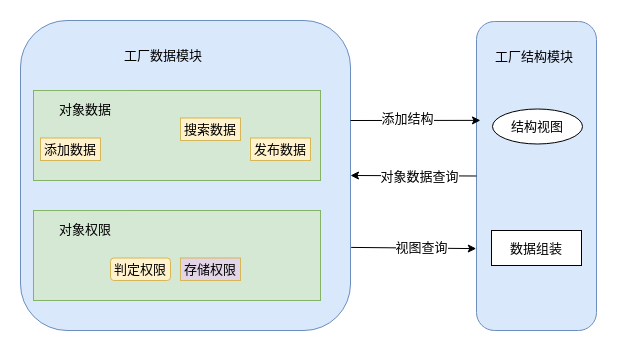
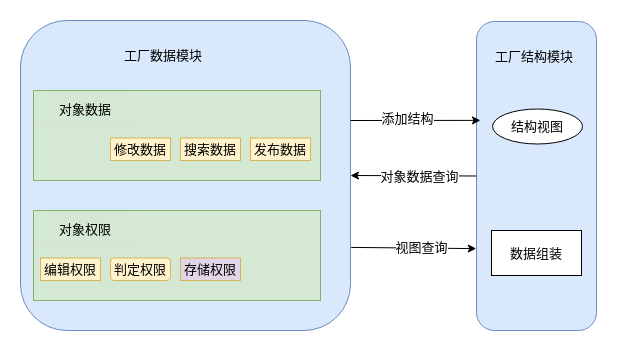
(211, 129) -> (211, 149)
(71, 149) -> none
none -> (141, 149)
(537, 248) -> (537, 253)
none -> (71, 269)
